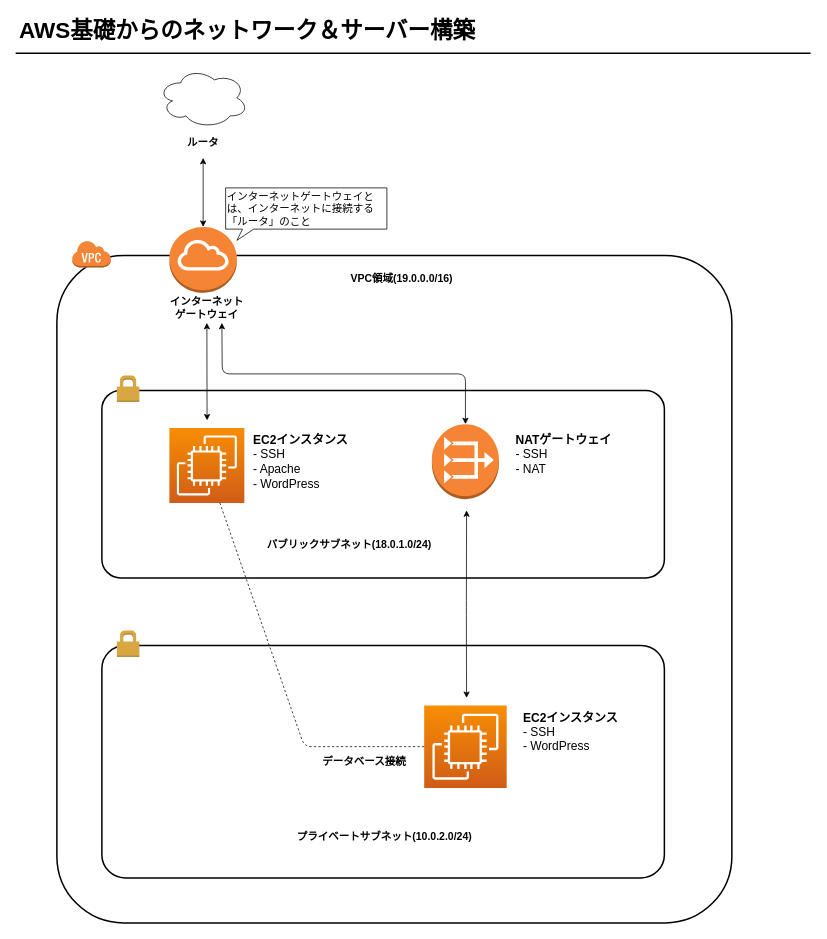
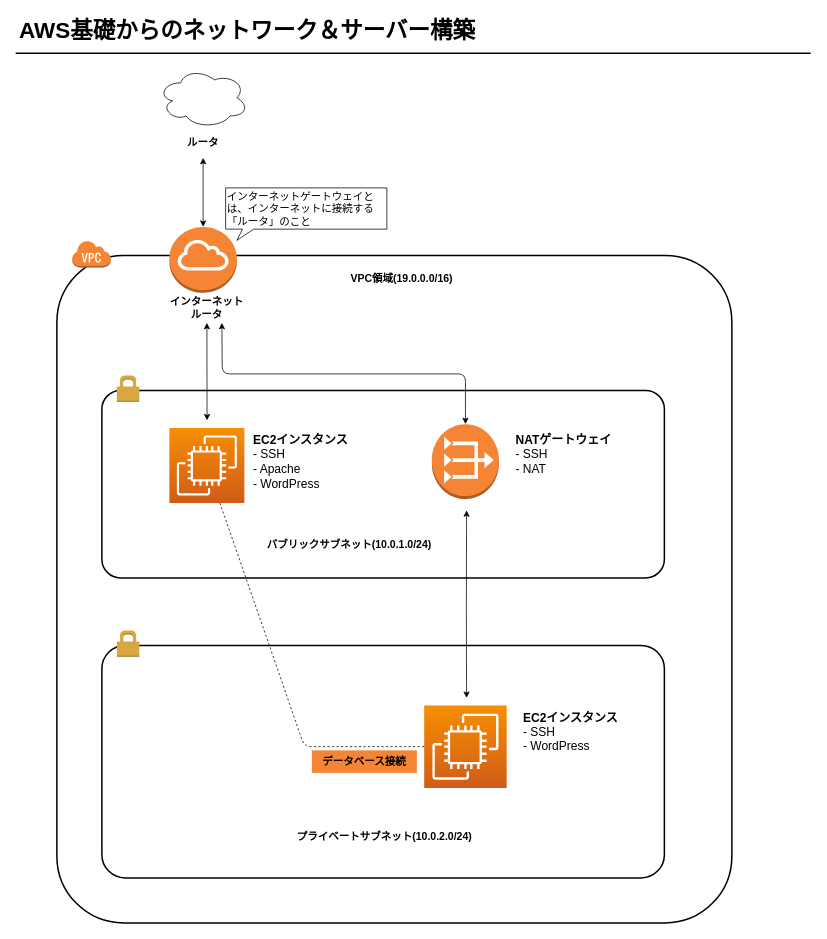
(207, 308) -> (207, 308)
(349, 544) -> (349, 544)
(364, 762) -> (364, 762)
